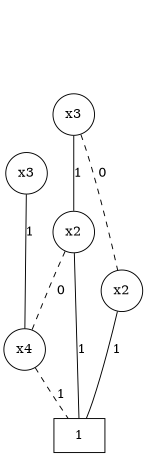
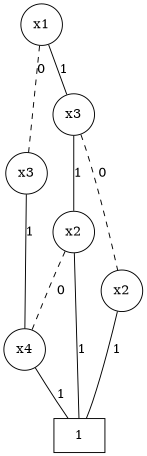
none -> (42, 25)
(51, 393) -> (51, 393)
